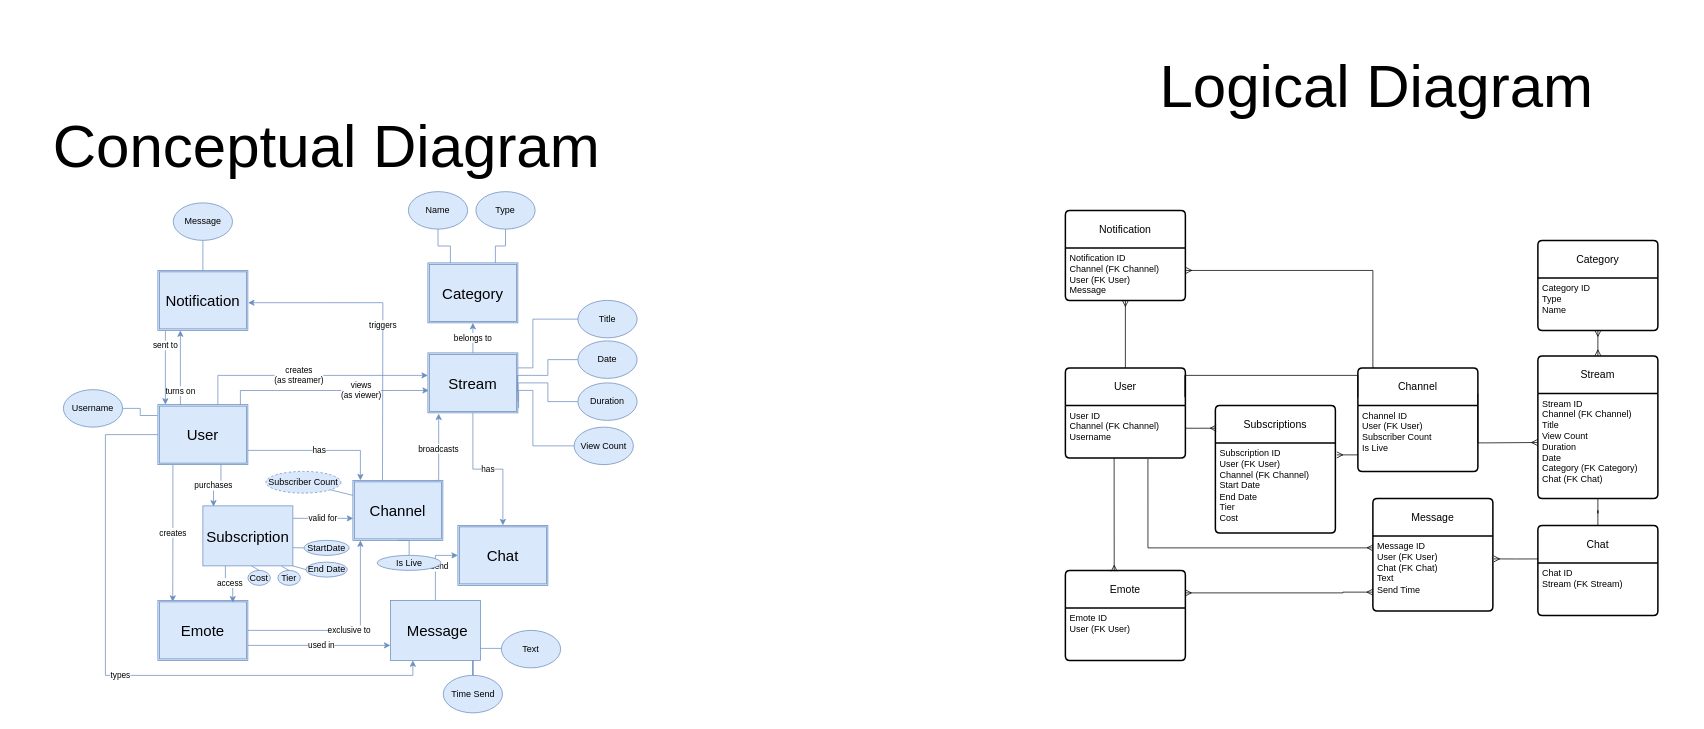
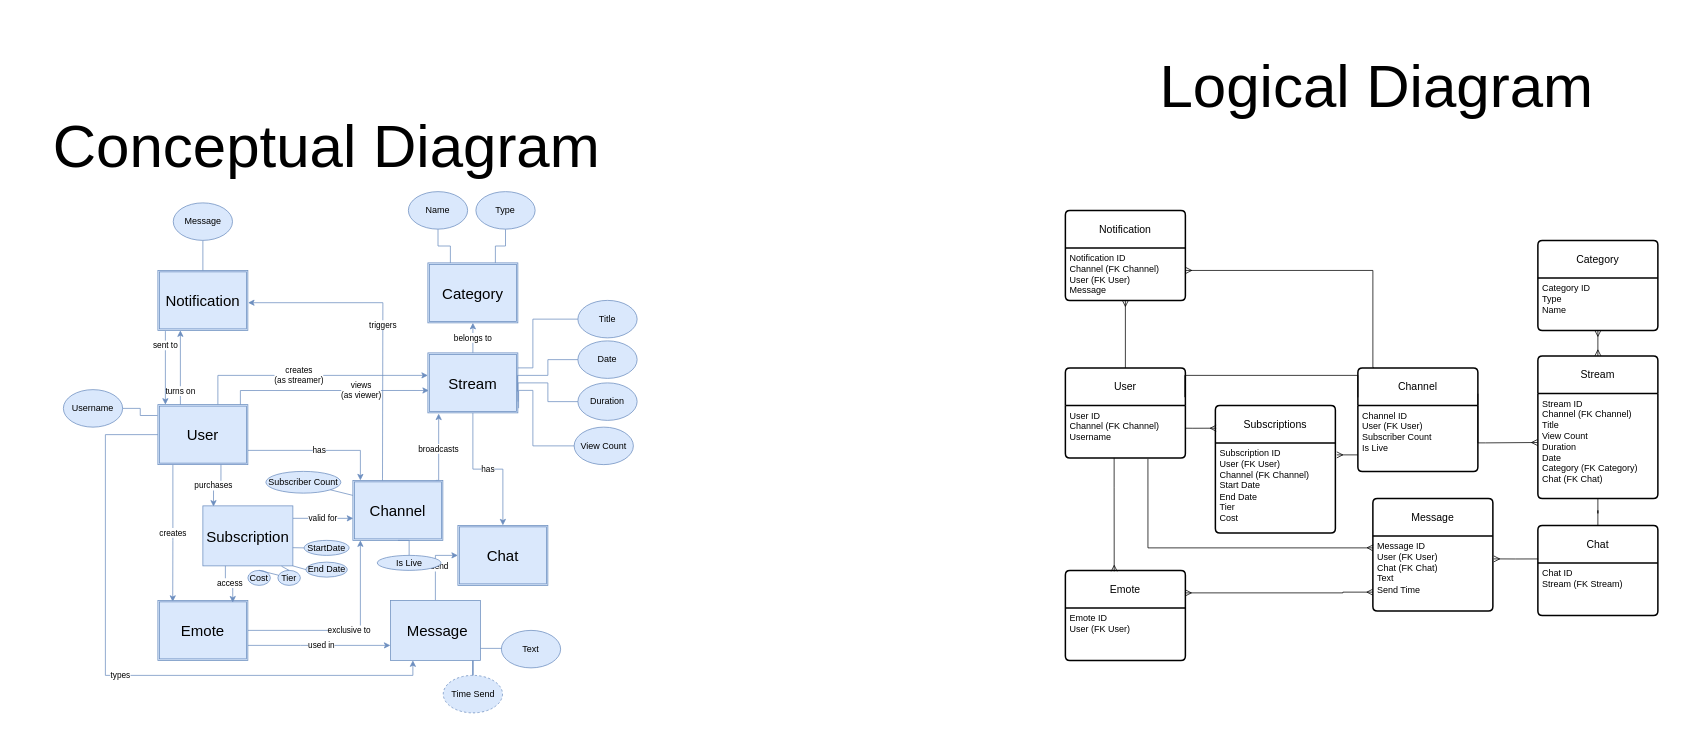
(303, 482) -> (303, 482)
(255, 568) -> (269, 573)
(473, 694) -> (473, 694)
